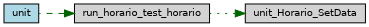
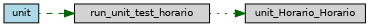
(142, 13) -> (142, 13)
(305, 13) -> (305, 13)
